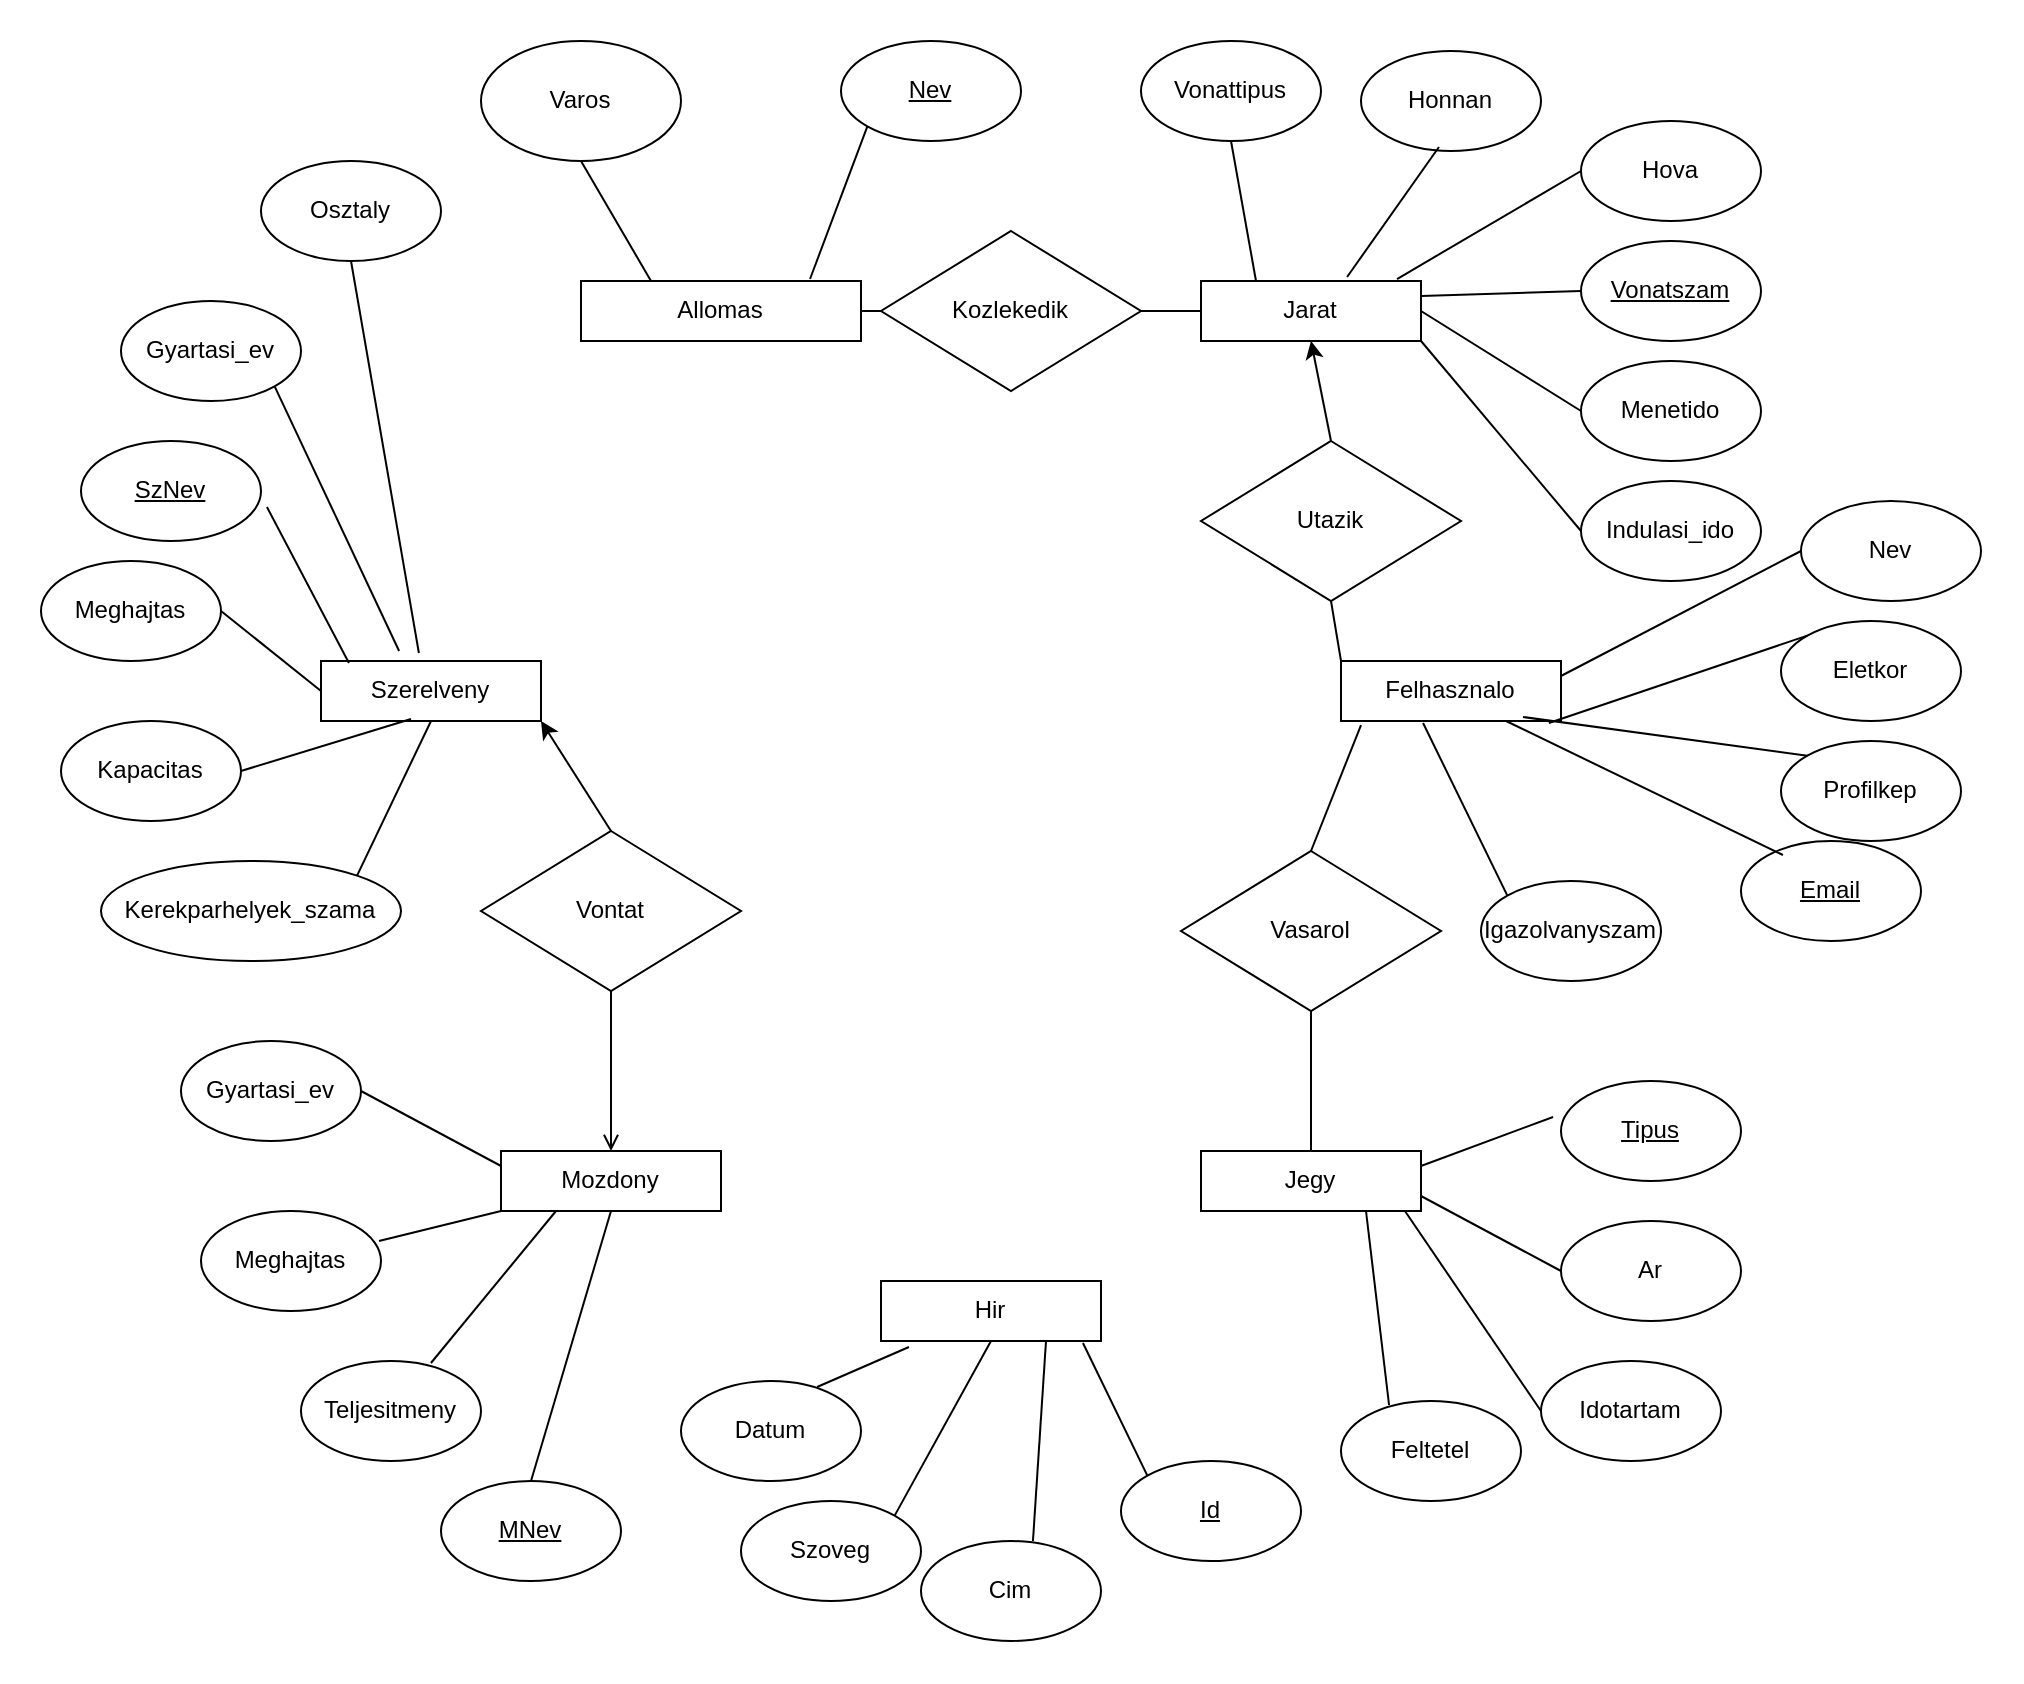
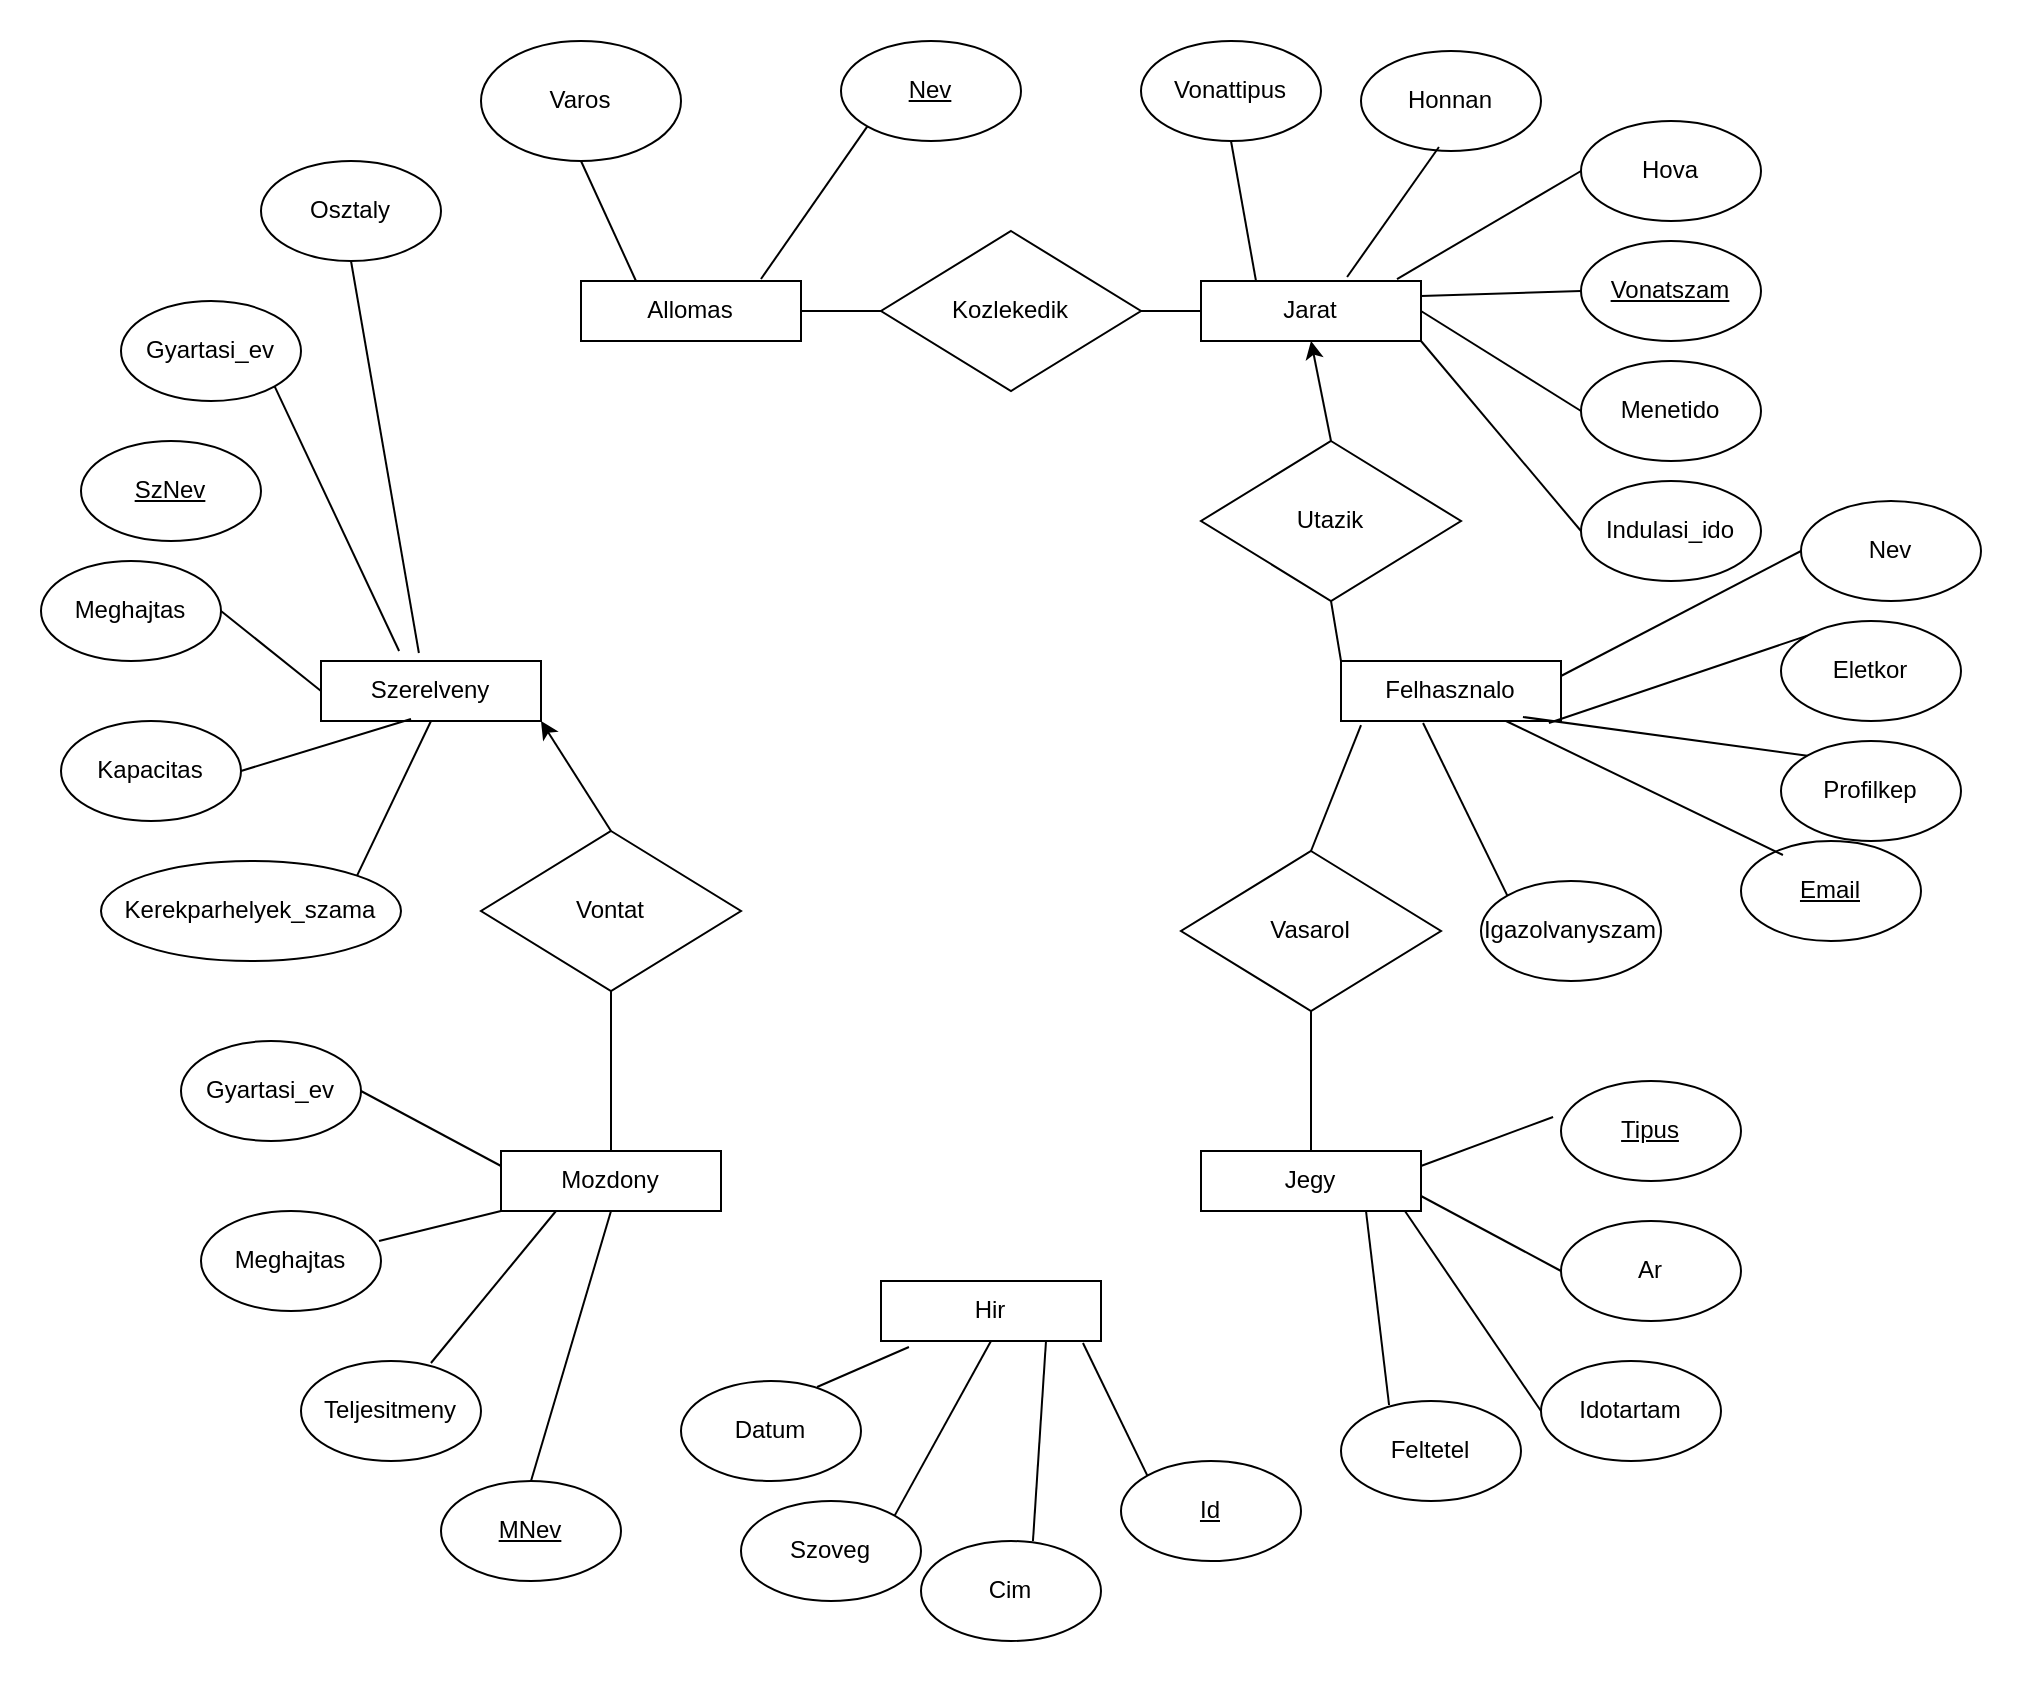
(721, 311) -> (691, 311)
(308, 585) -> none
(611, 1143) -> (611, 1144)
